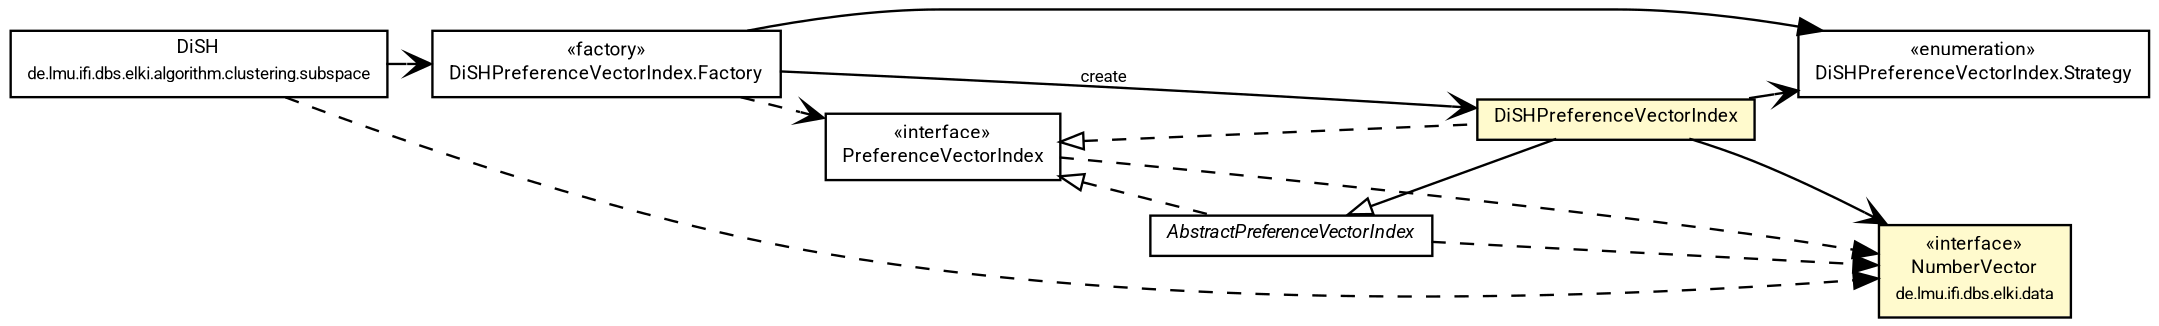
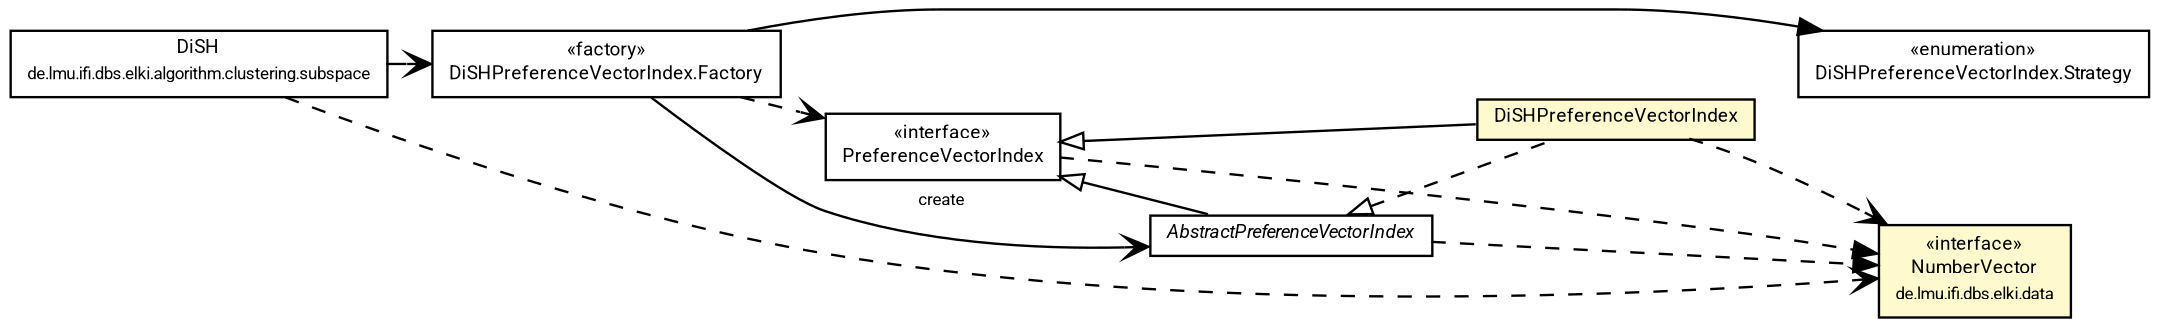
(1116, 88) -> (871, 224)
(1762, 96) -> none
(1280, 133) -> (1280, 133)
(1779, 172) -> (1779, 172)
(1464, 173) -> (1464, 173)
(1145, 198) -> (1145, 198)
(1058, 282) -> (1058, 282)
